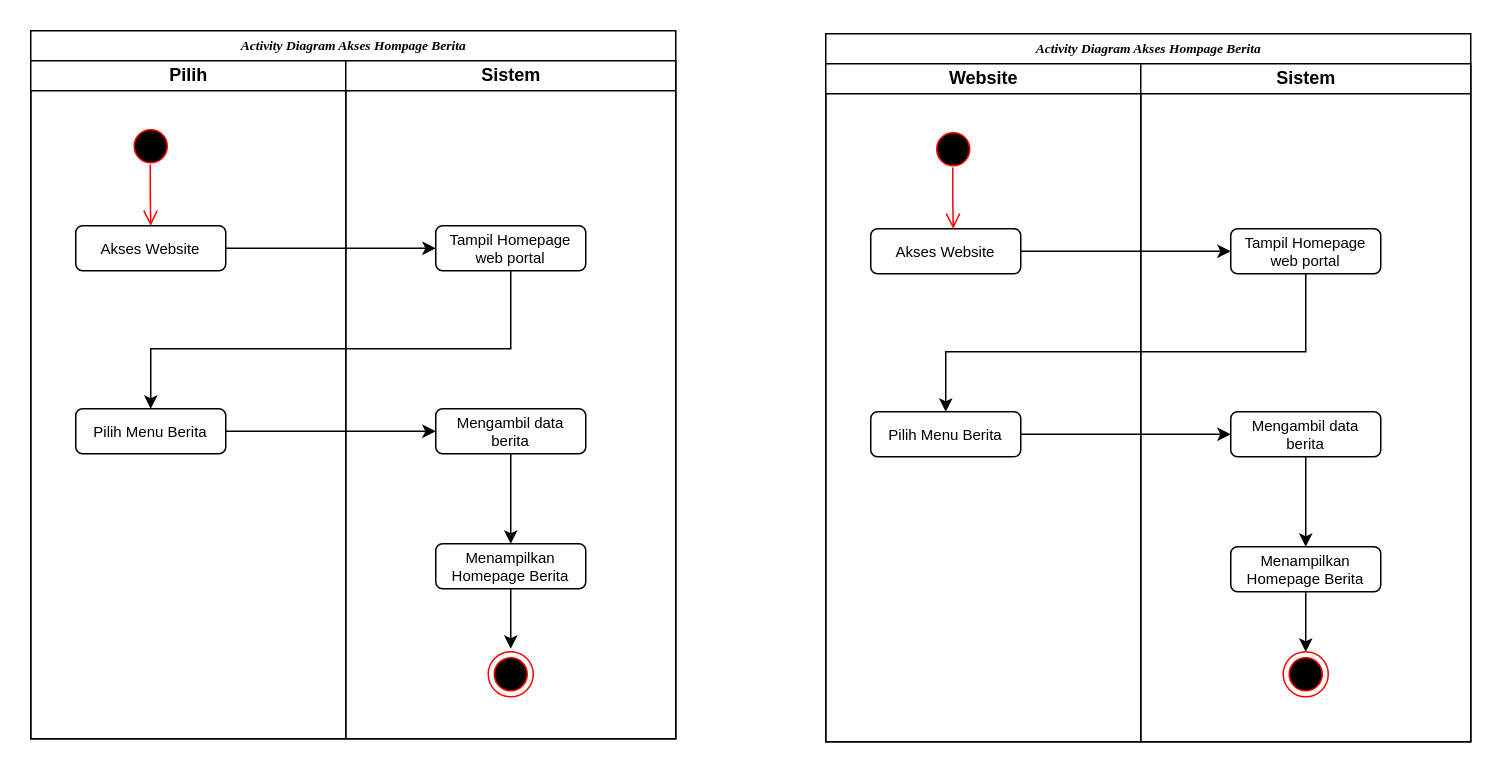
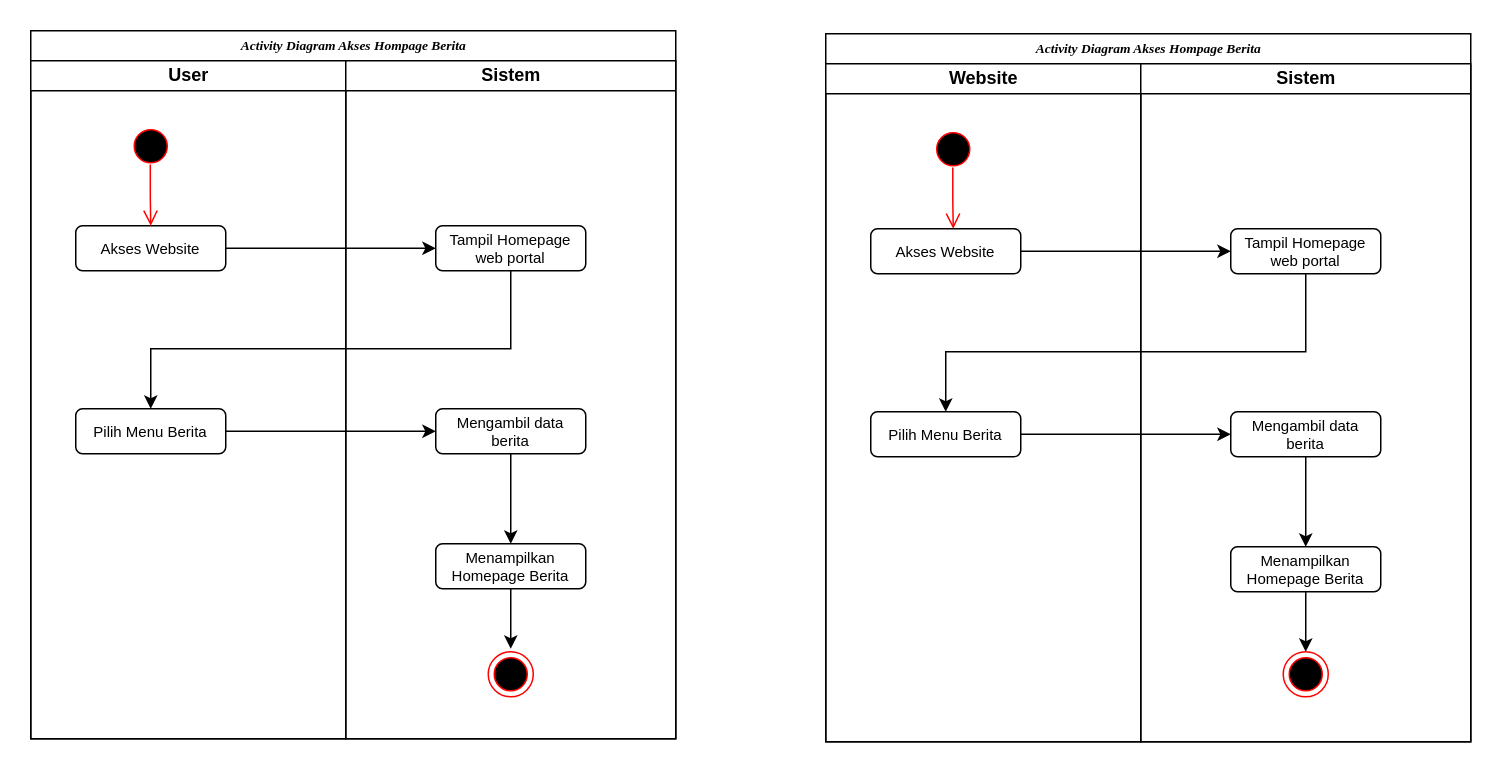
(189, 76) -> (189, 76)
